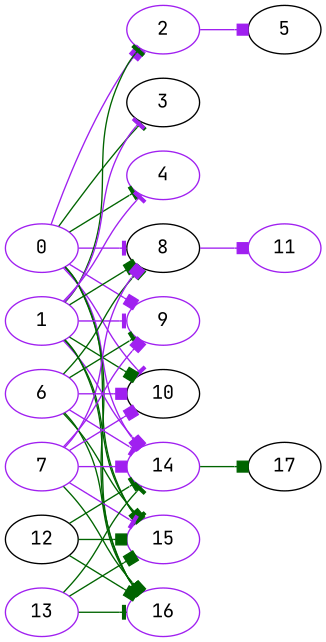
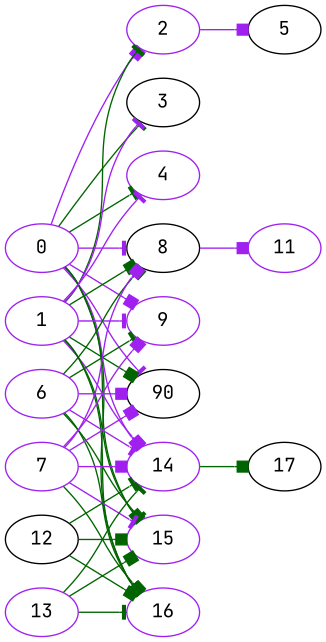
(163, 394) -> (163, 394)
